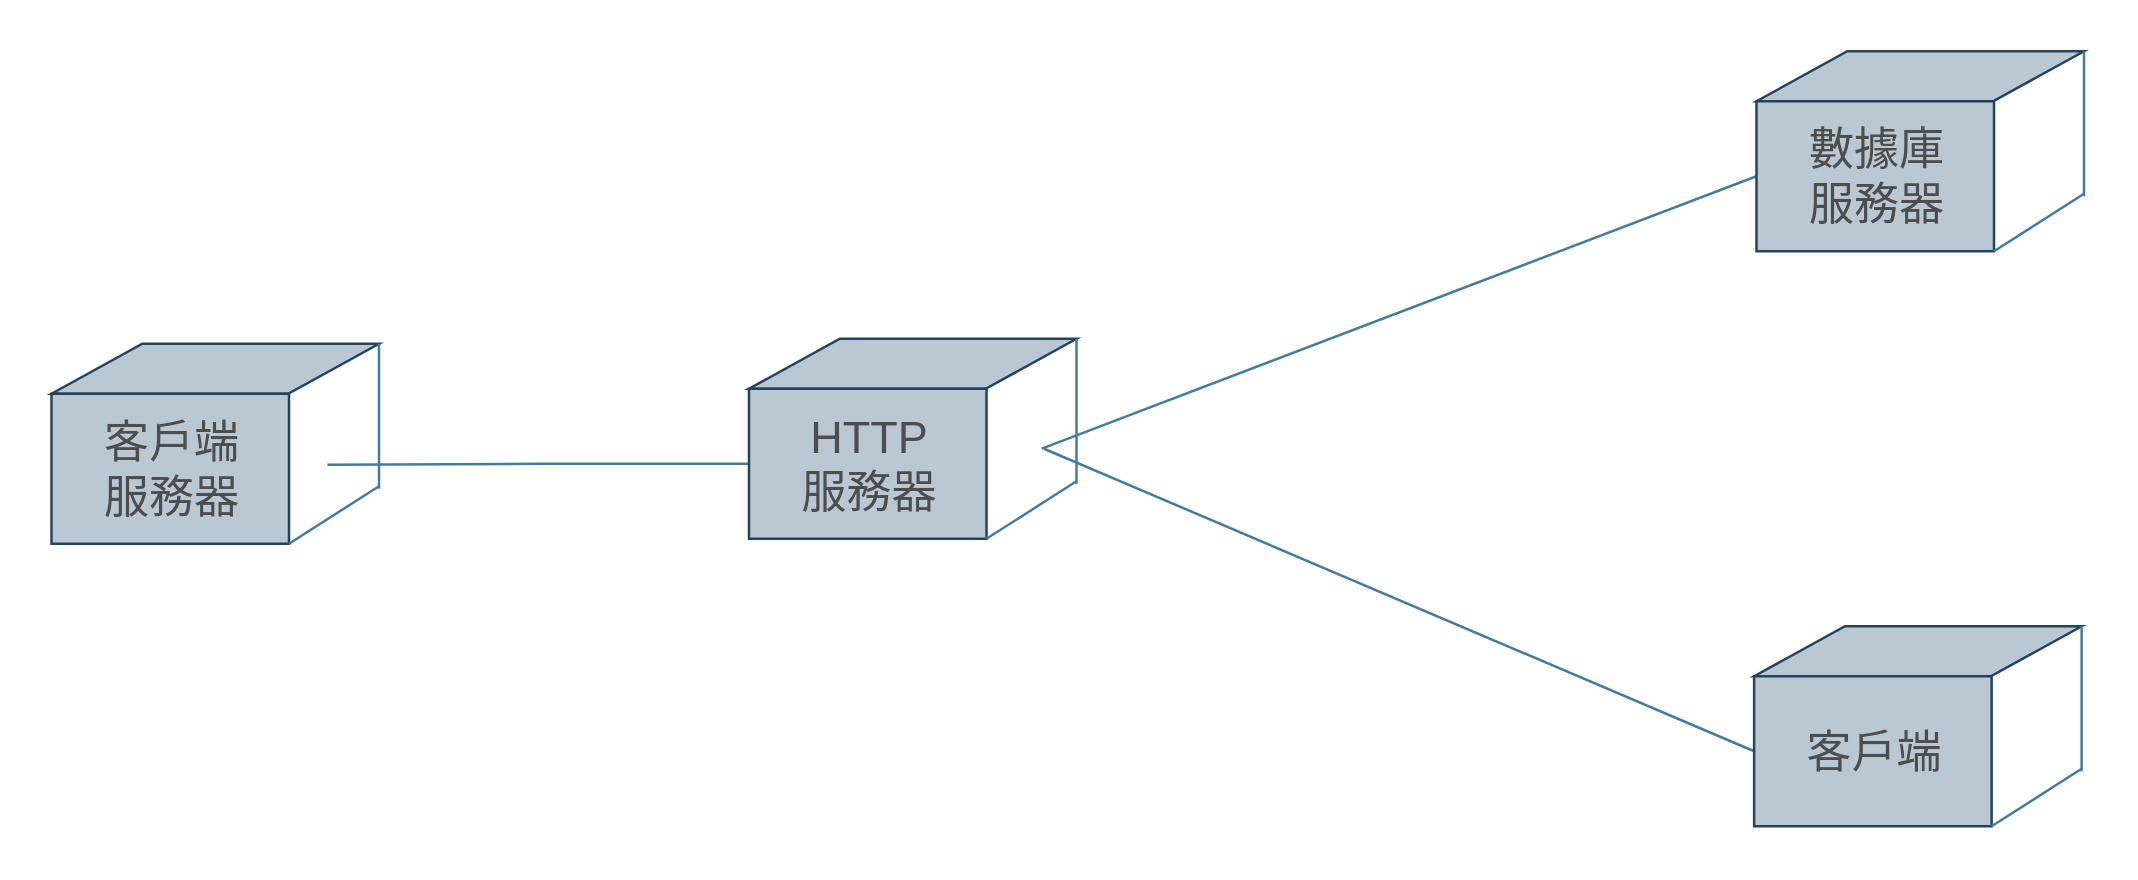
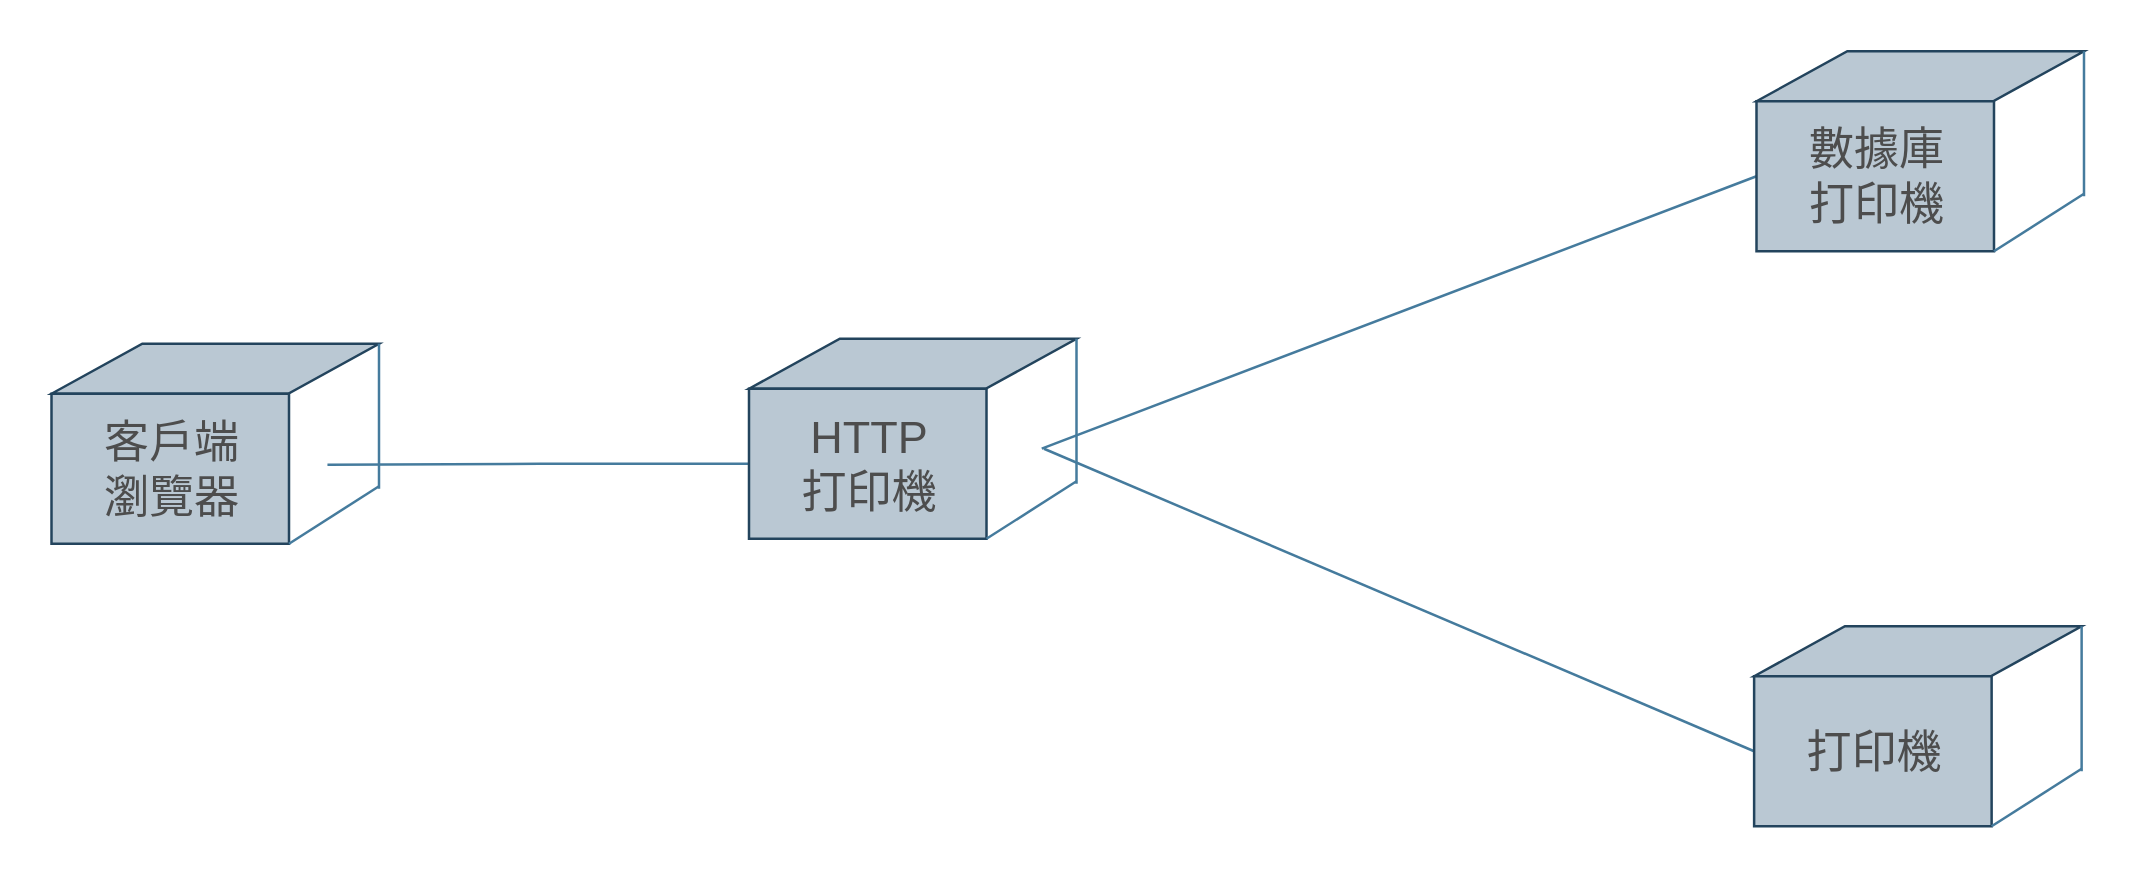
(1878, 179) -> (1878, 179)
(870, 466) -> (870, 466)
(173, 471) -> (173, 471)
(1875, 754) -> (1875, 754)
